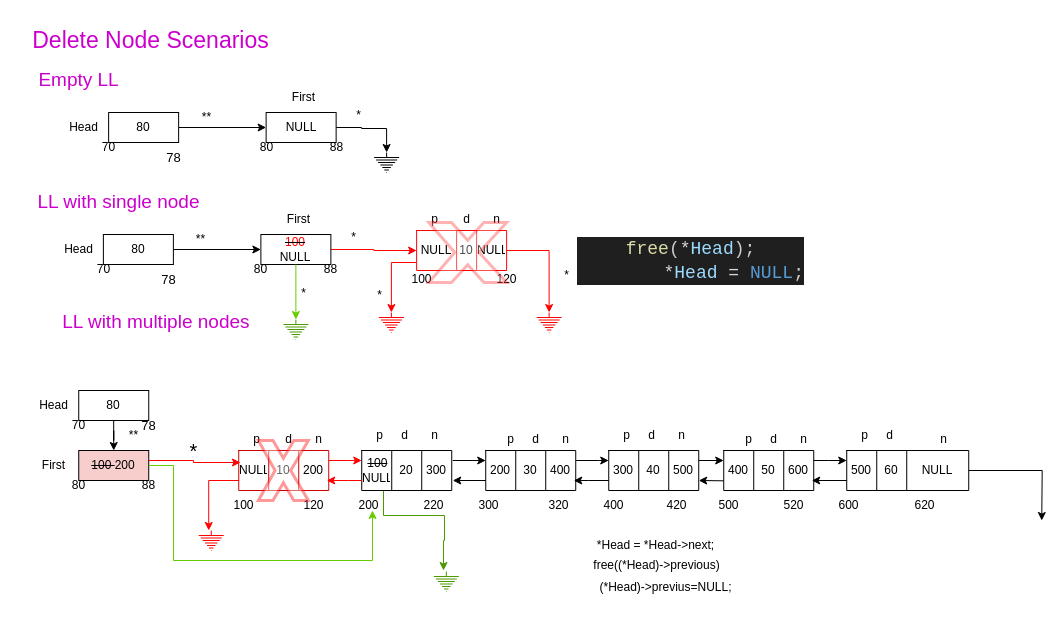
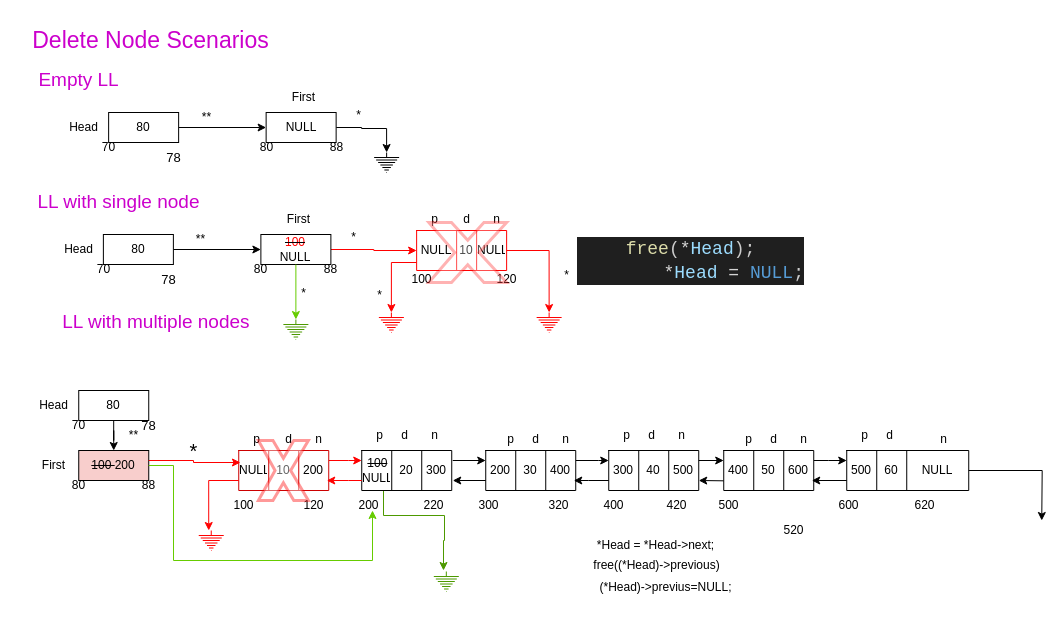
(794, 506) -> (794, 531)
